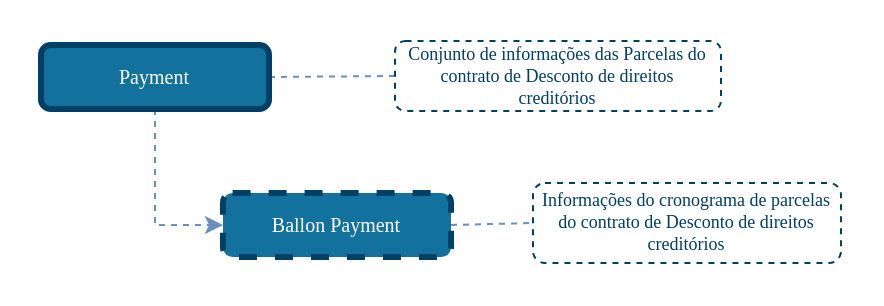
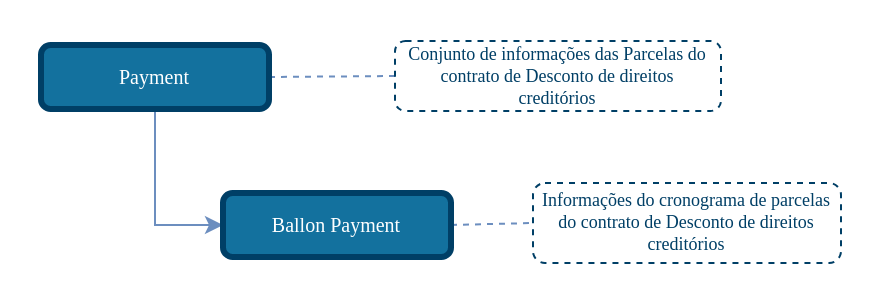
(155, 194) -> (155, 194)
(337, 225) -> (337, 225)
